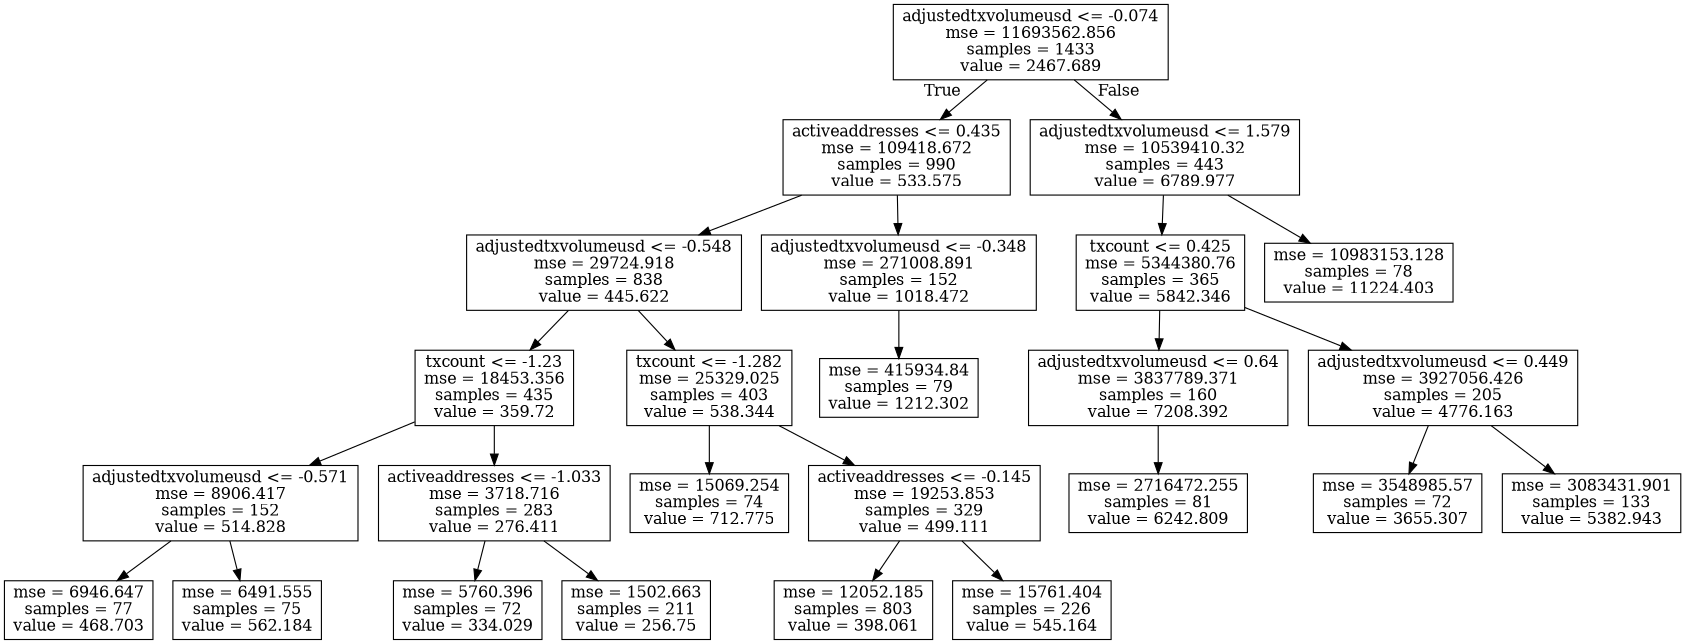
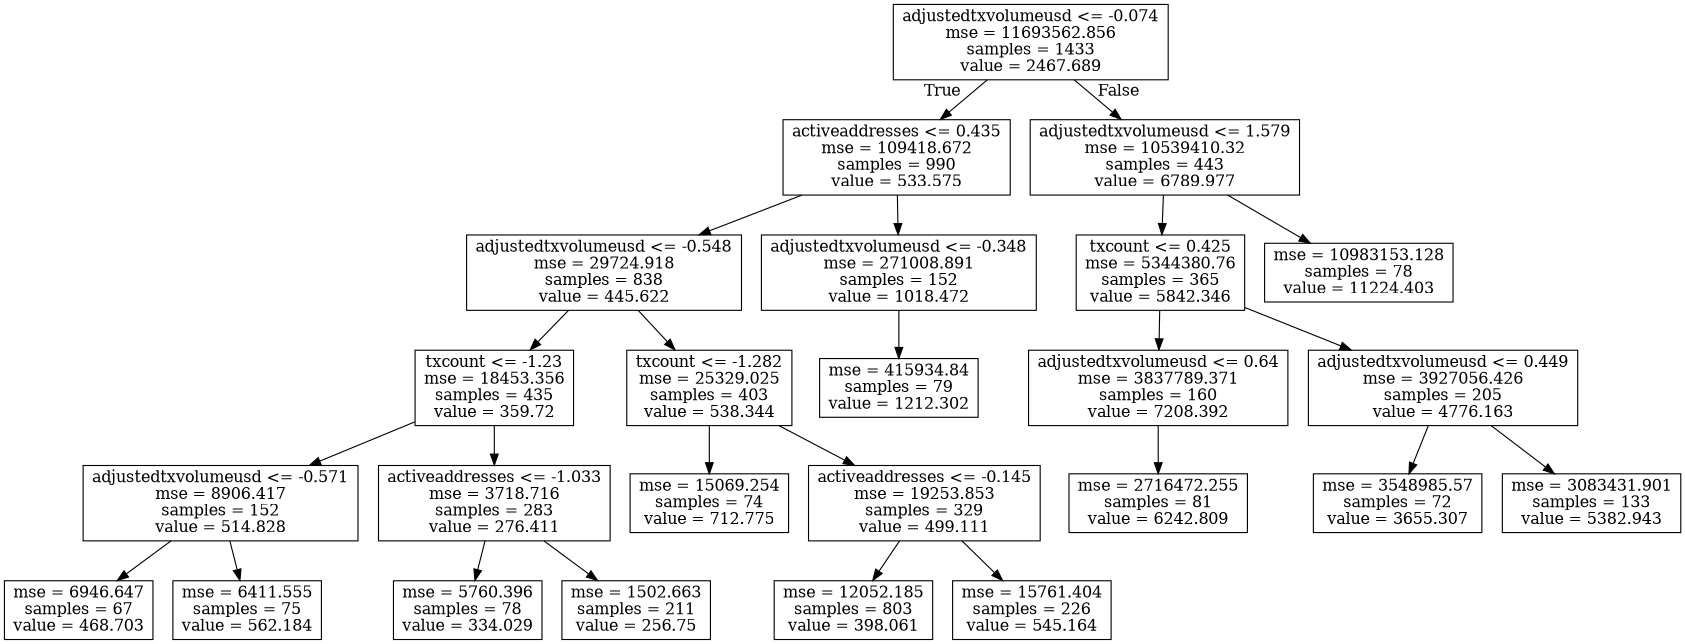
(79, 610) -> (79, 610)
(247, 610) -> (247, 610)
(468, 610) -> (468, 610)
